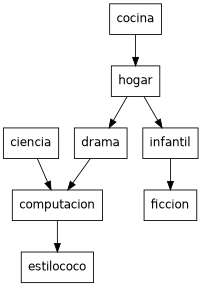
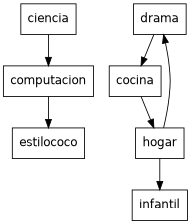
(82, 171) -> (149, 46)
(170, 205) -> none
